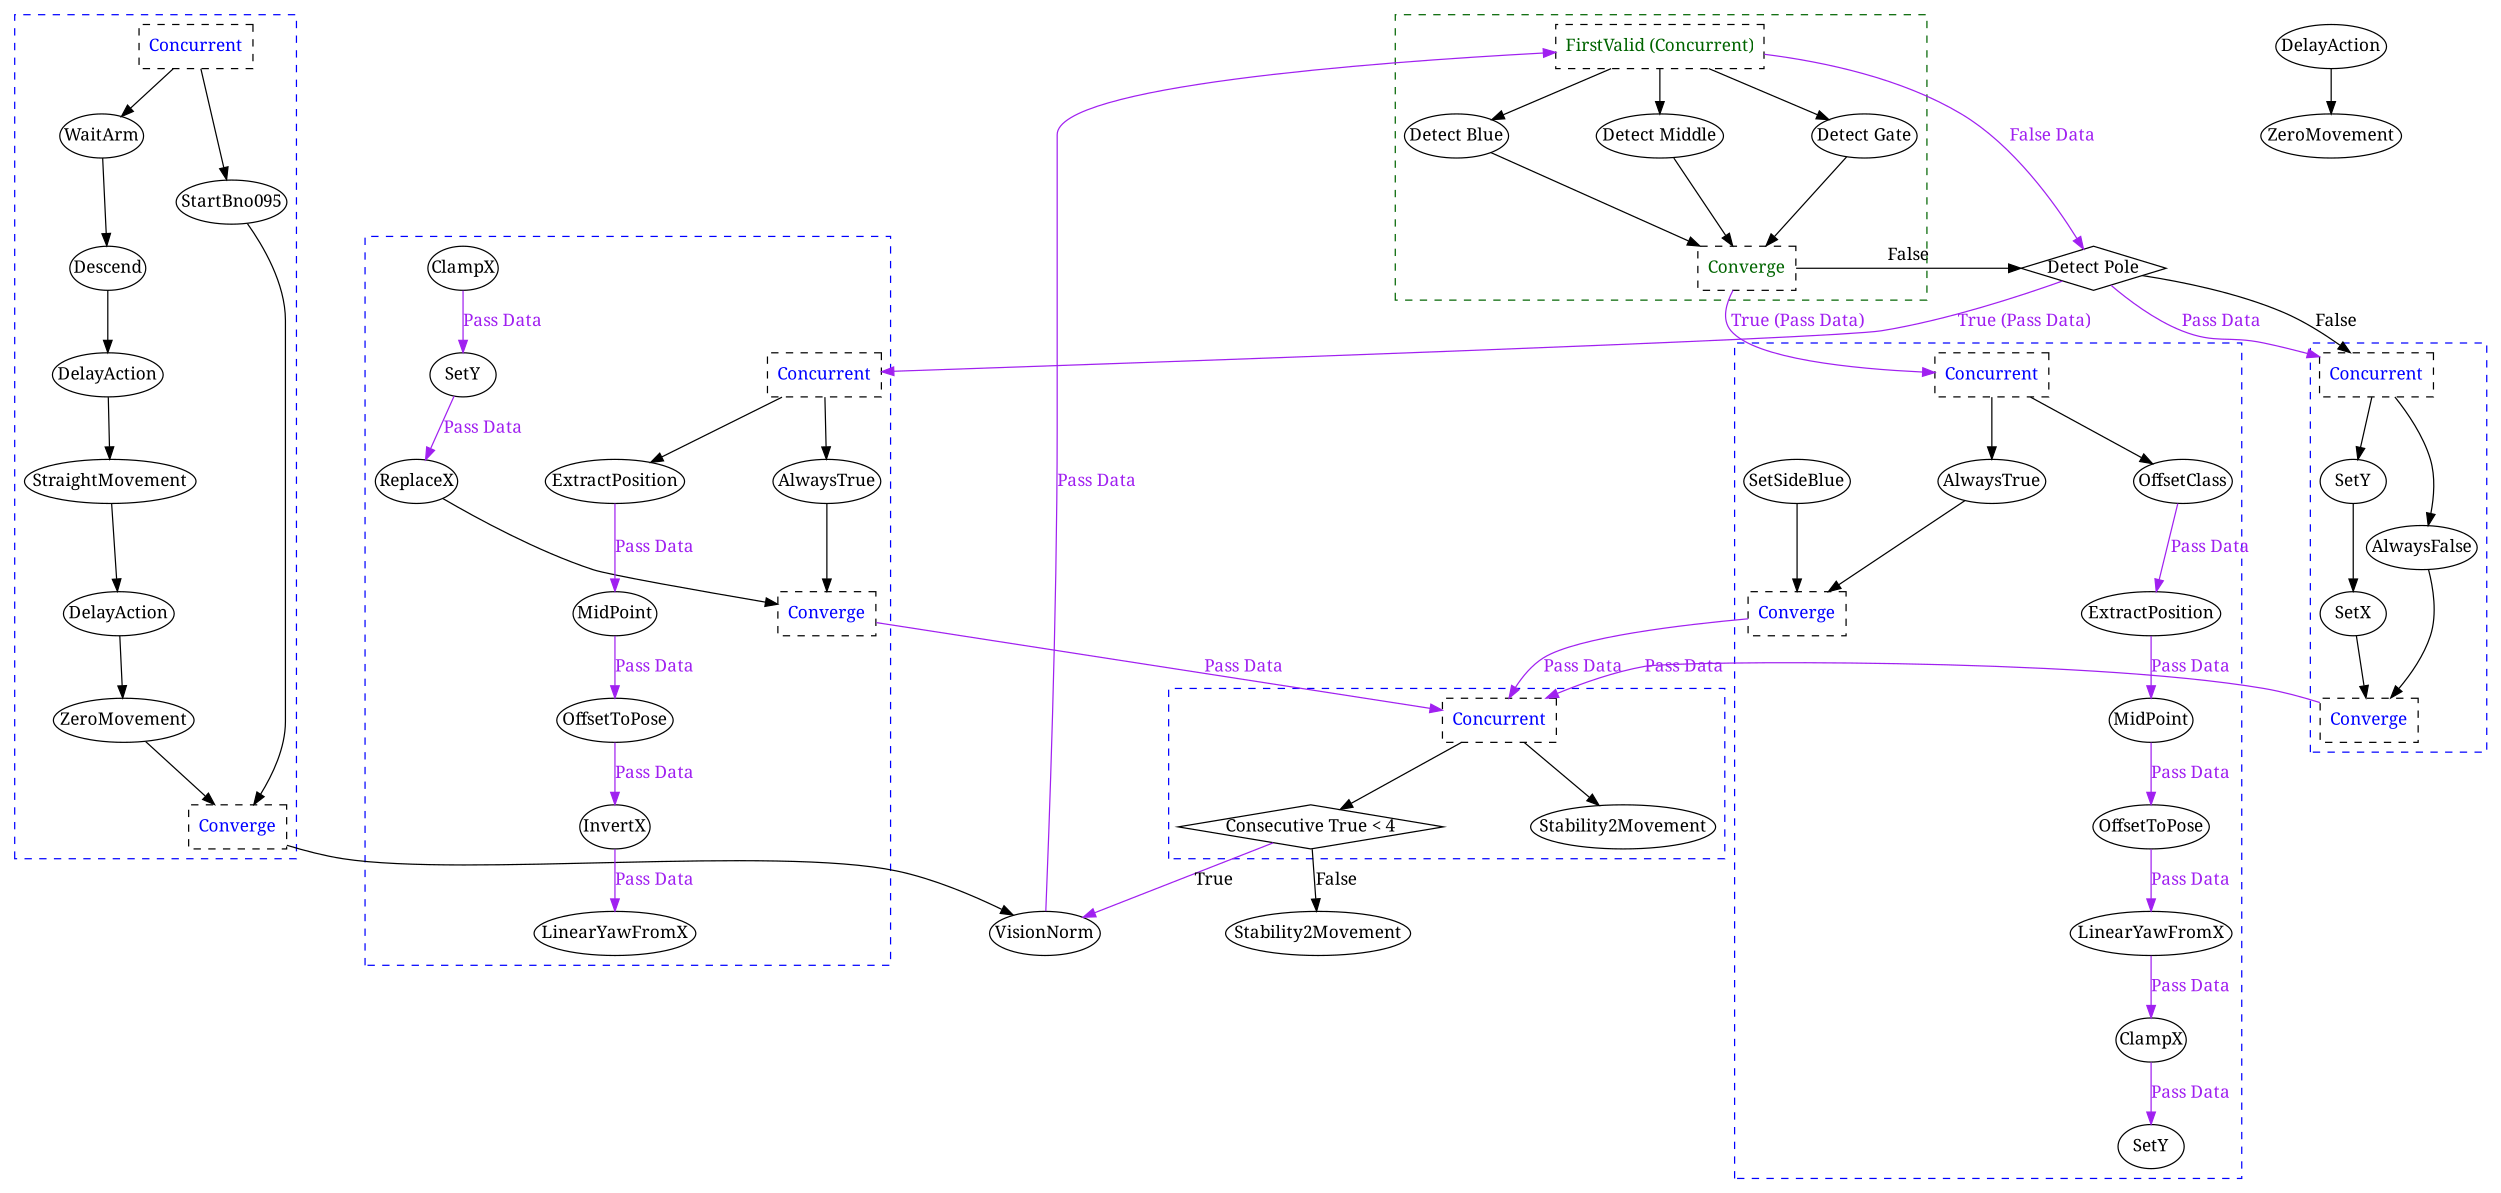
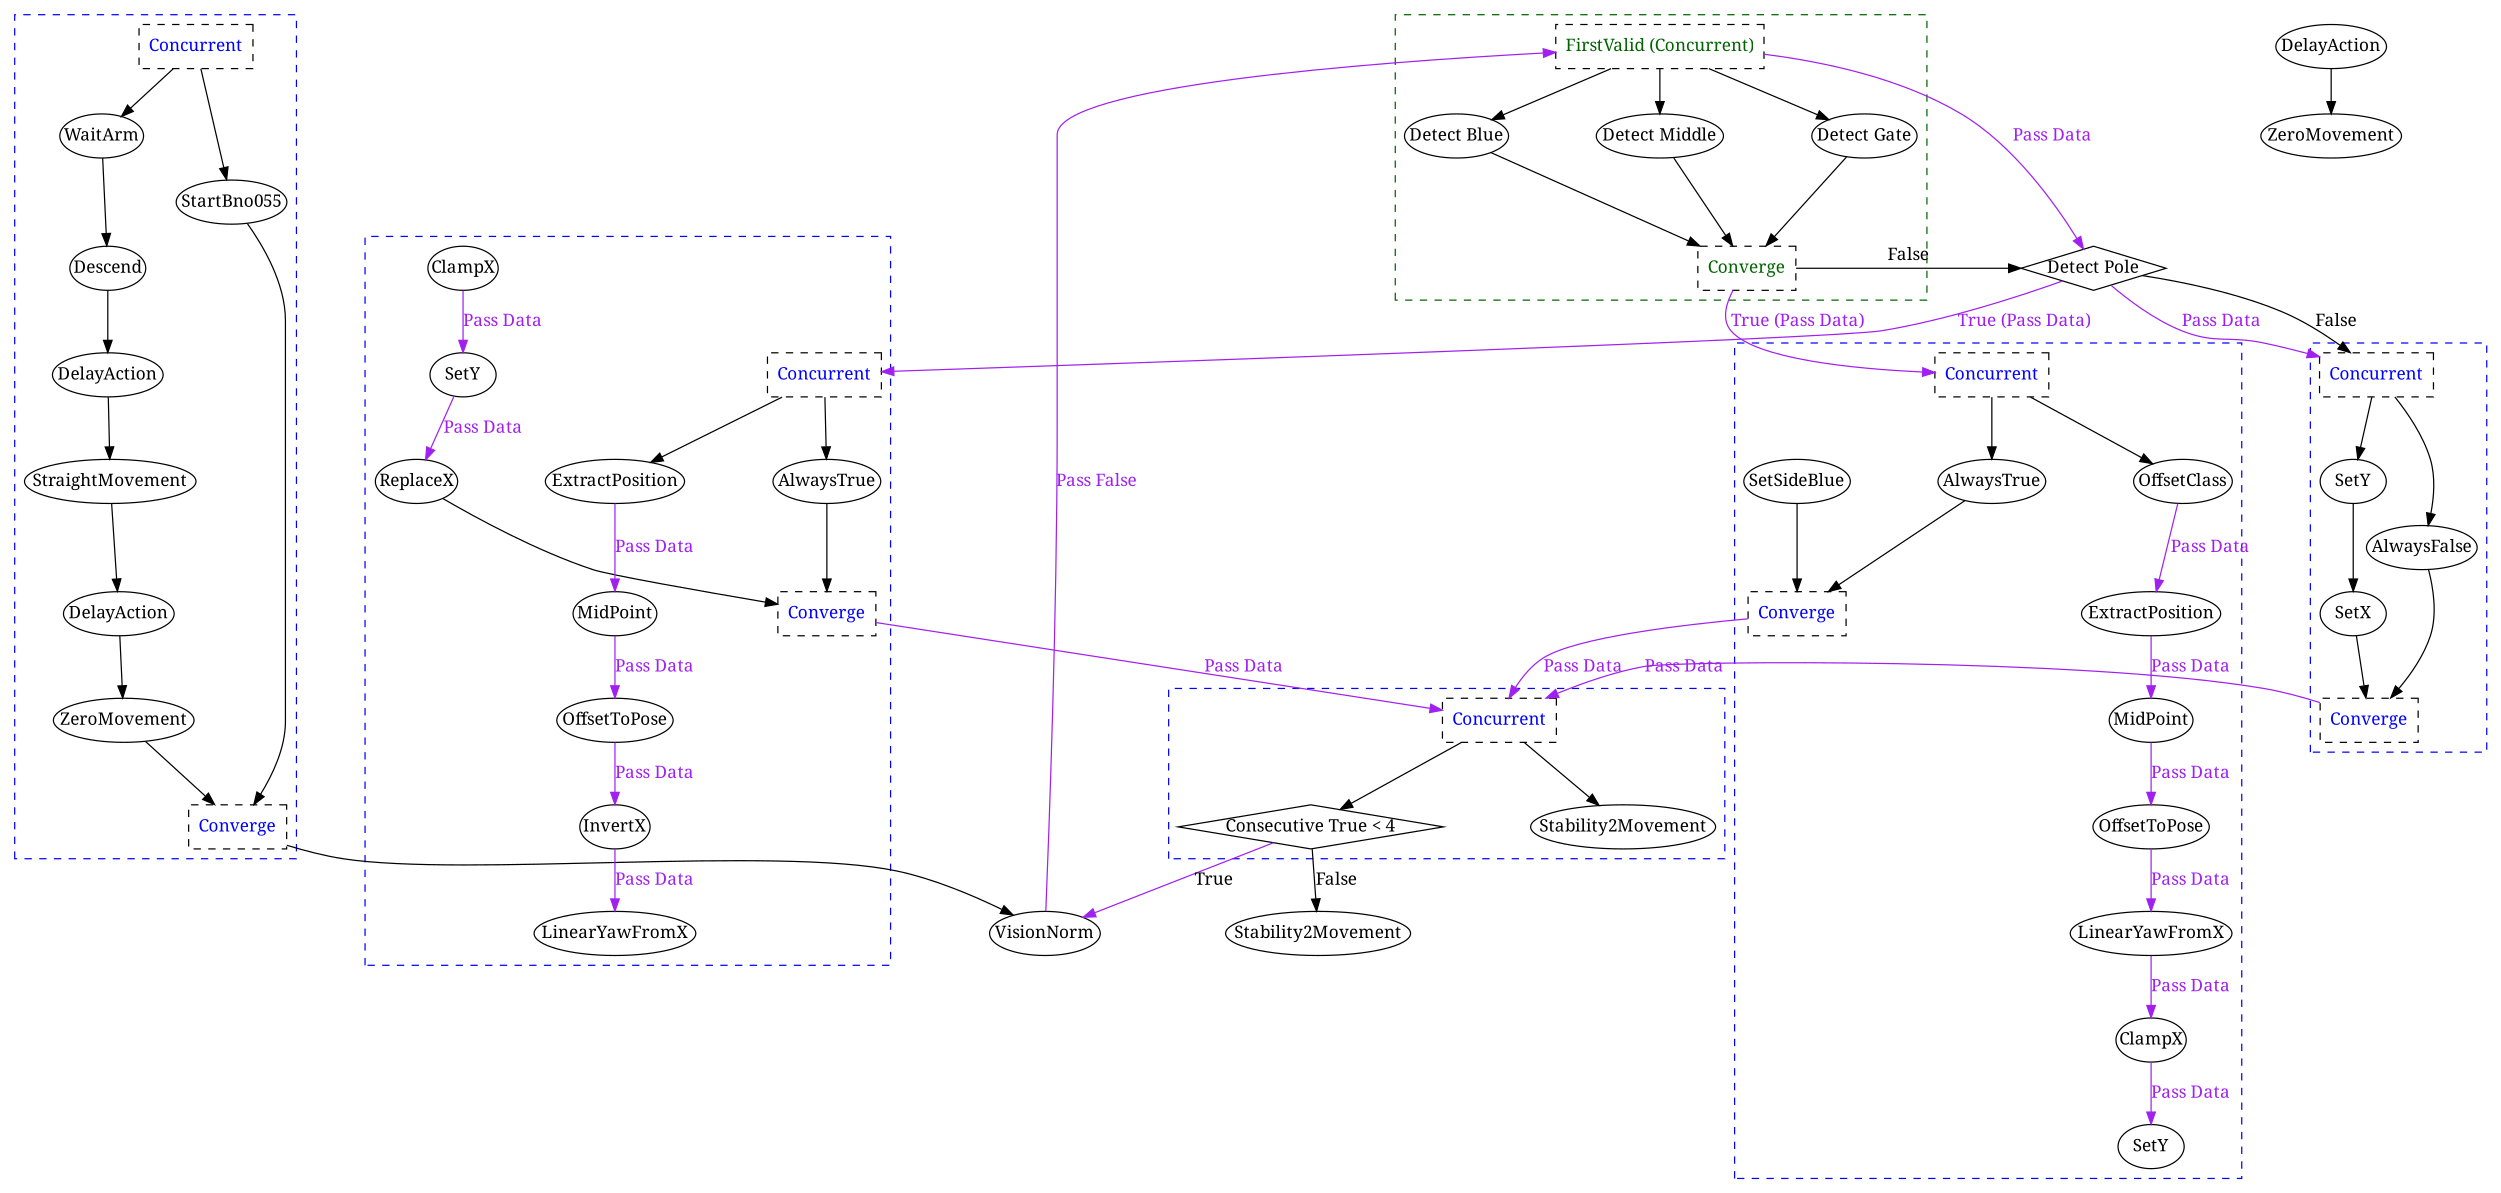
(2052, 136) -> (2052, 136)
(232, 202) -> (232, 202)
(1097, 481) -> (1097, 481)
